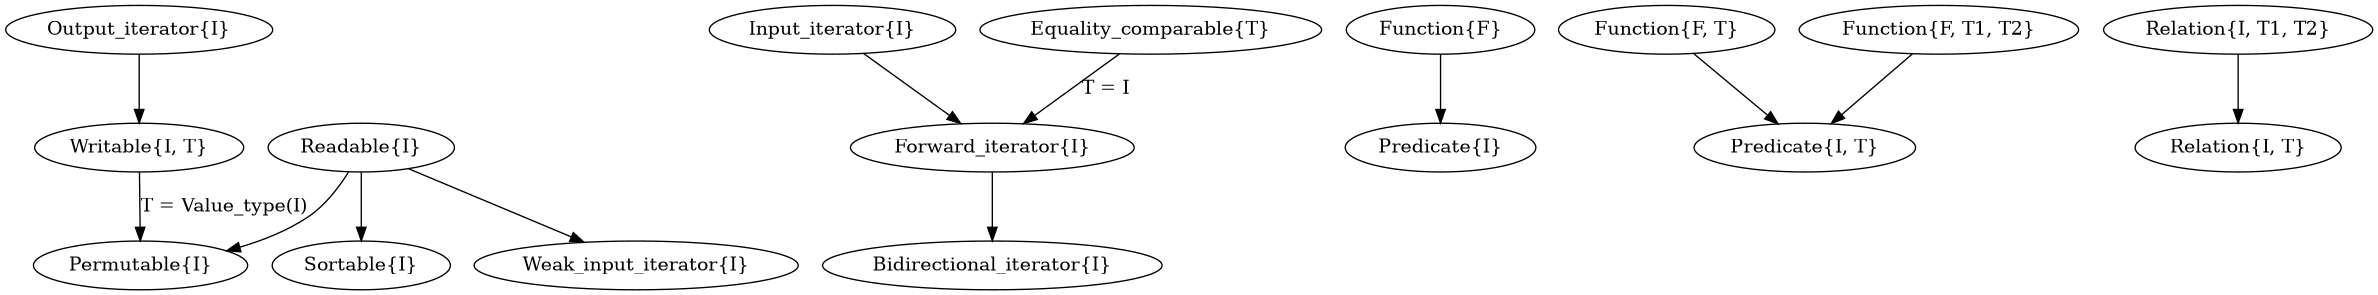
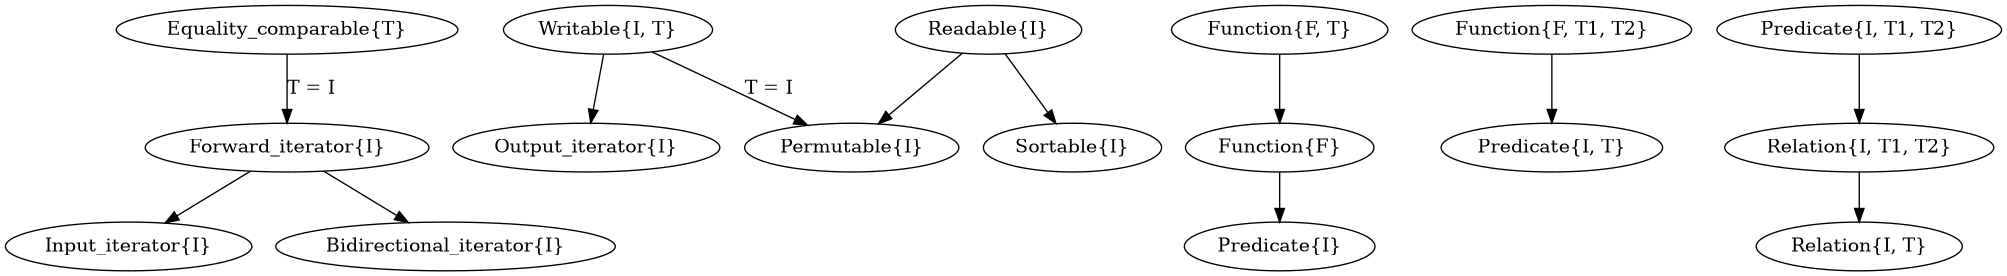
none -> (1859, 30)
(139, 82) -> (598, 82)
(1731, 84) -> (1280, 82)
(907, 85) -> (214, 193)
(225, 207) -> (769, 89)
(636, 265) -> none
